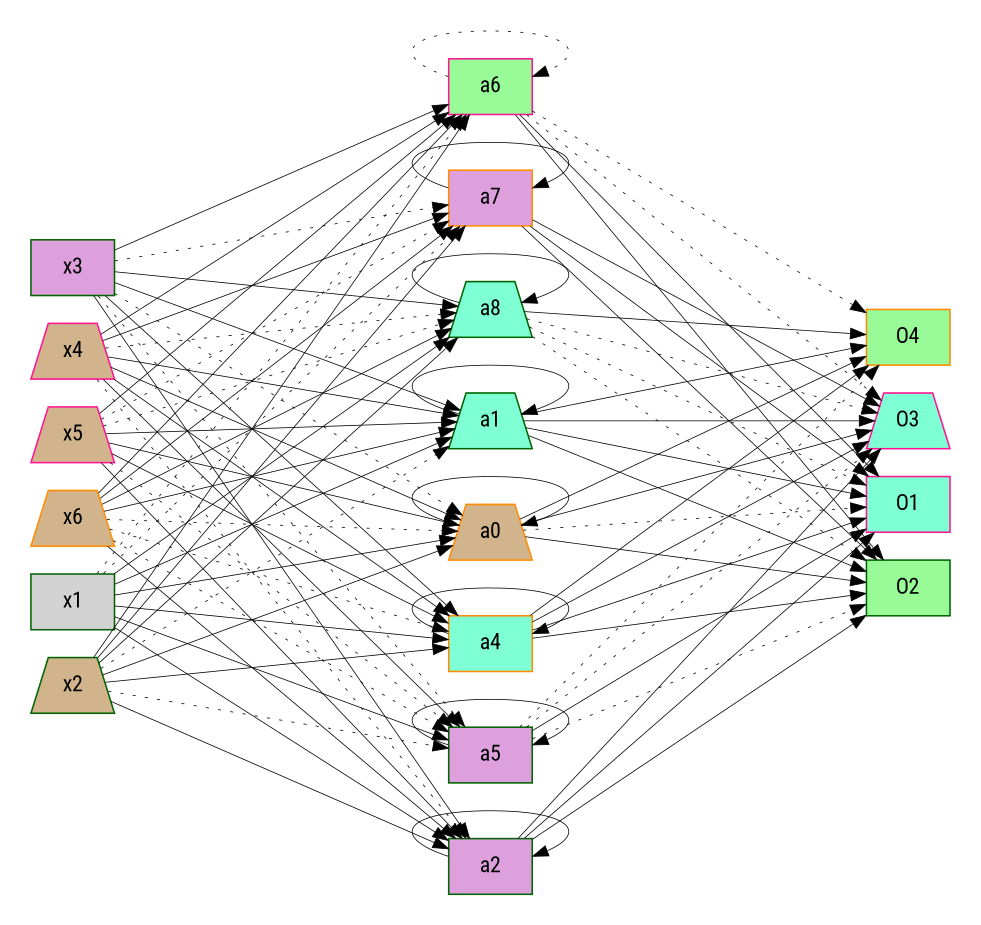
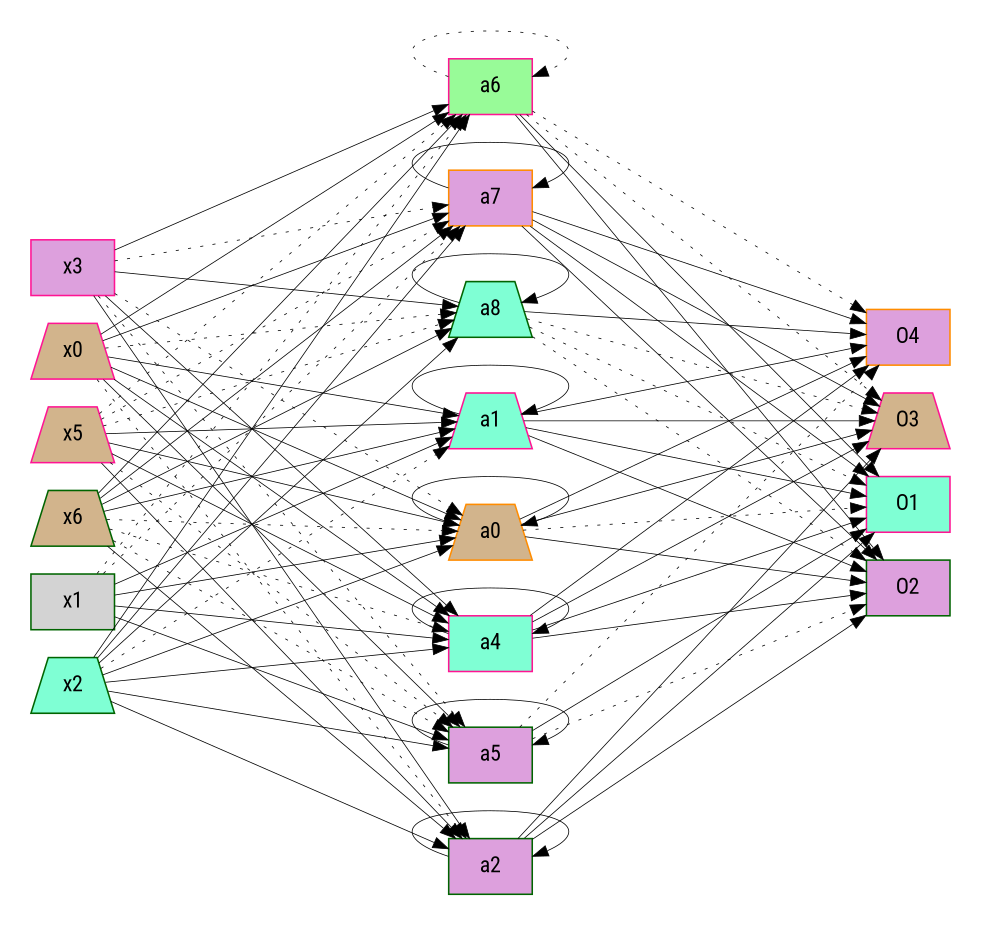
(280, 262) -> (280, 262)
none -> (692, 265)
(73, 268) -> (73, 268)
(230, 325) -> none
(908, 337) -> (908, 337)
(73, 351) -> (73, 351)
(490, 421) -> (490, 421)
(908, 421) -> (908, 421)
(308, 437) -> none
(73, 518) -> (73, 518)
(908, 588) -> (908, 588)
(693, 593) -> none
(490, 644) -> (490, 644)
(73, 685) -> (73, 685)
(279, 720) -> (271, 718)
(275, 730) -> none
